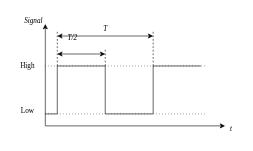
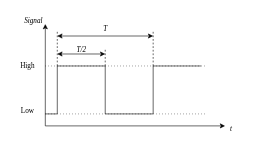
(72, 42) -> (81, 54)
